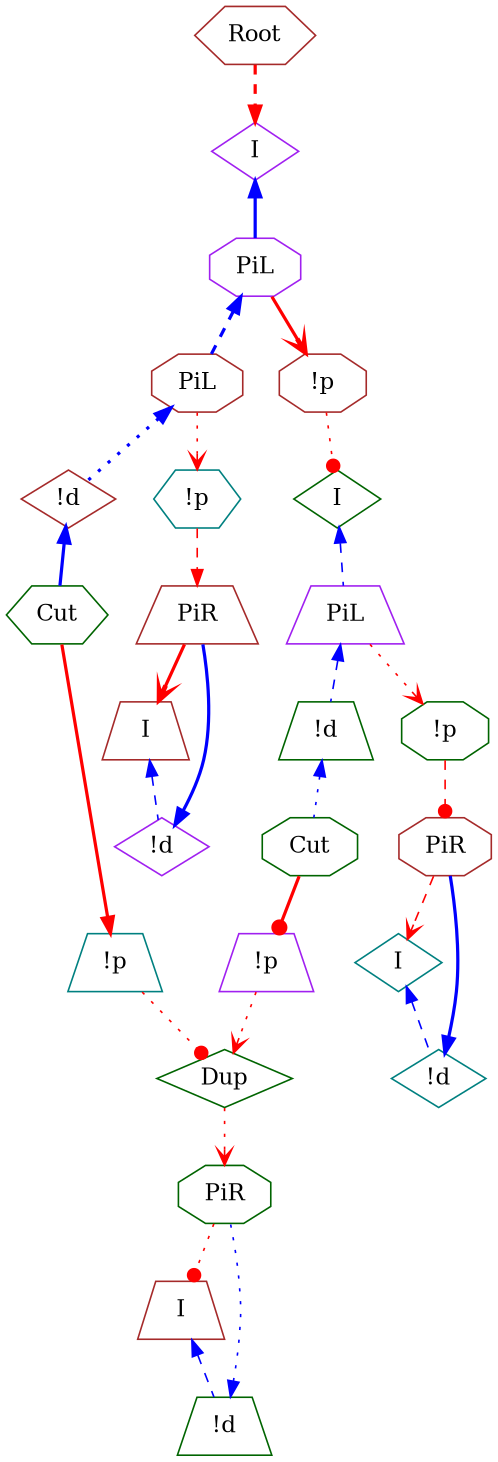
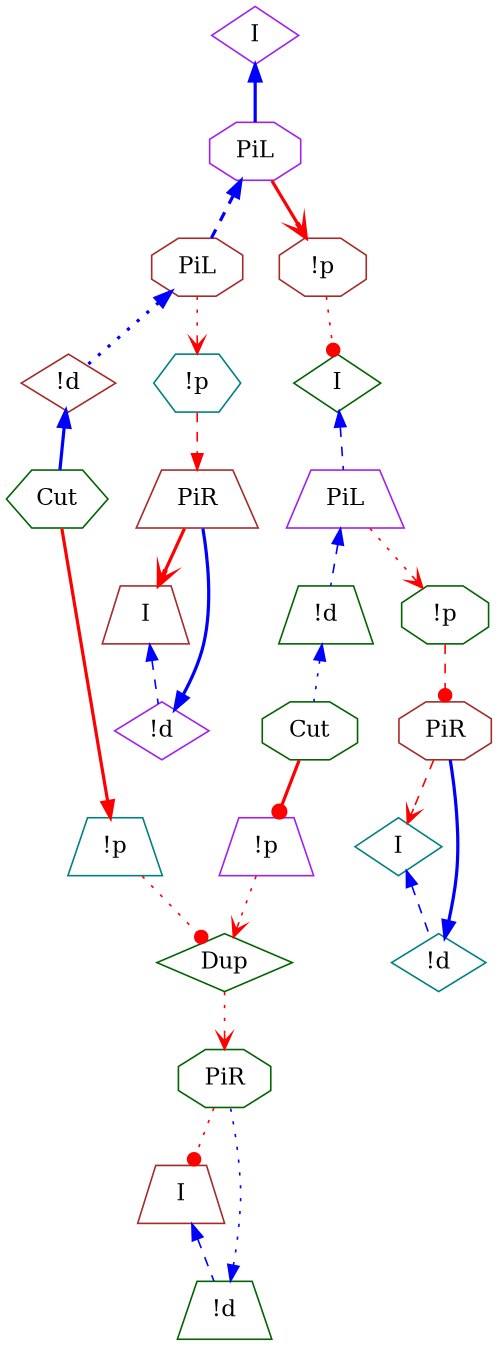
(255, 35) -> none
